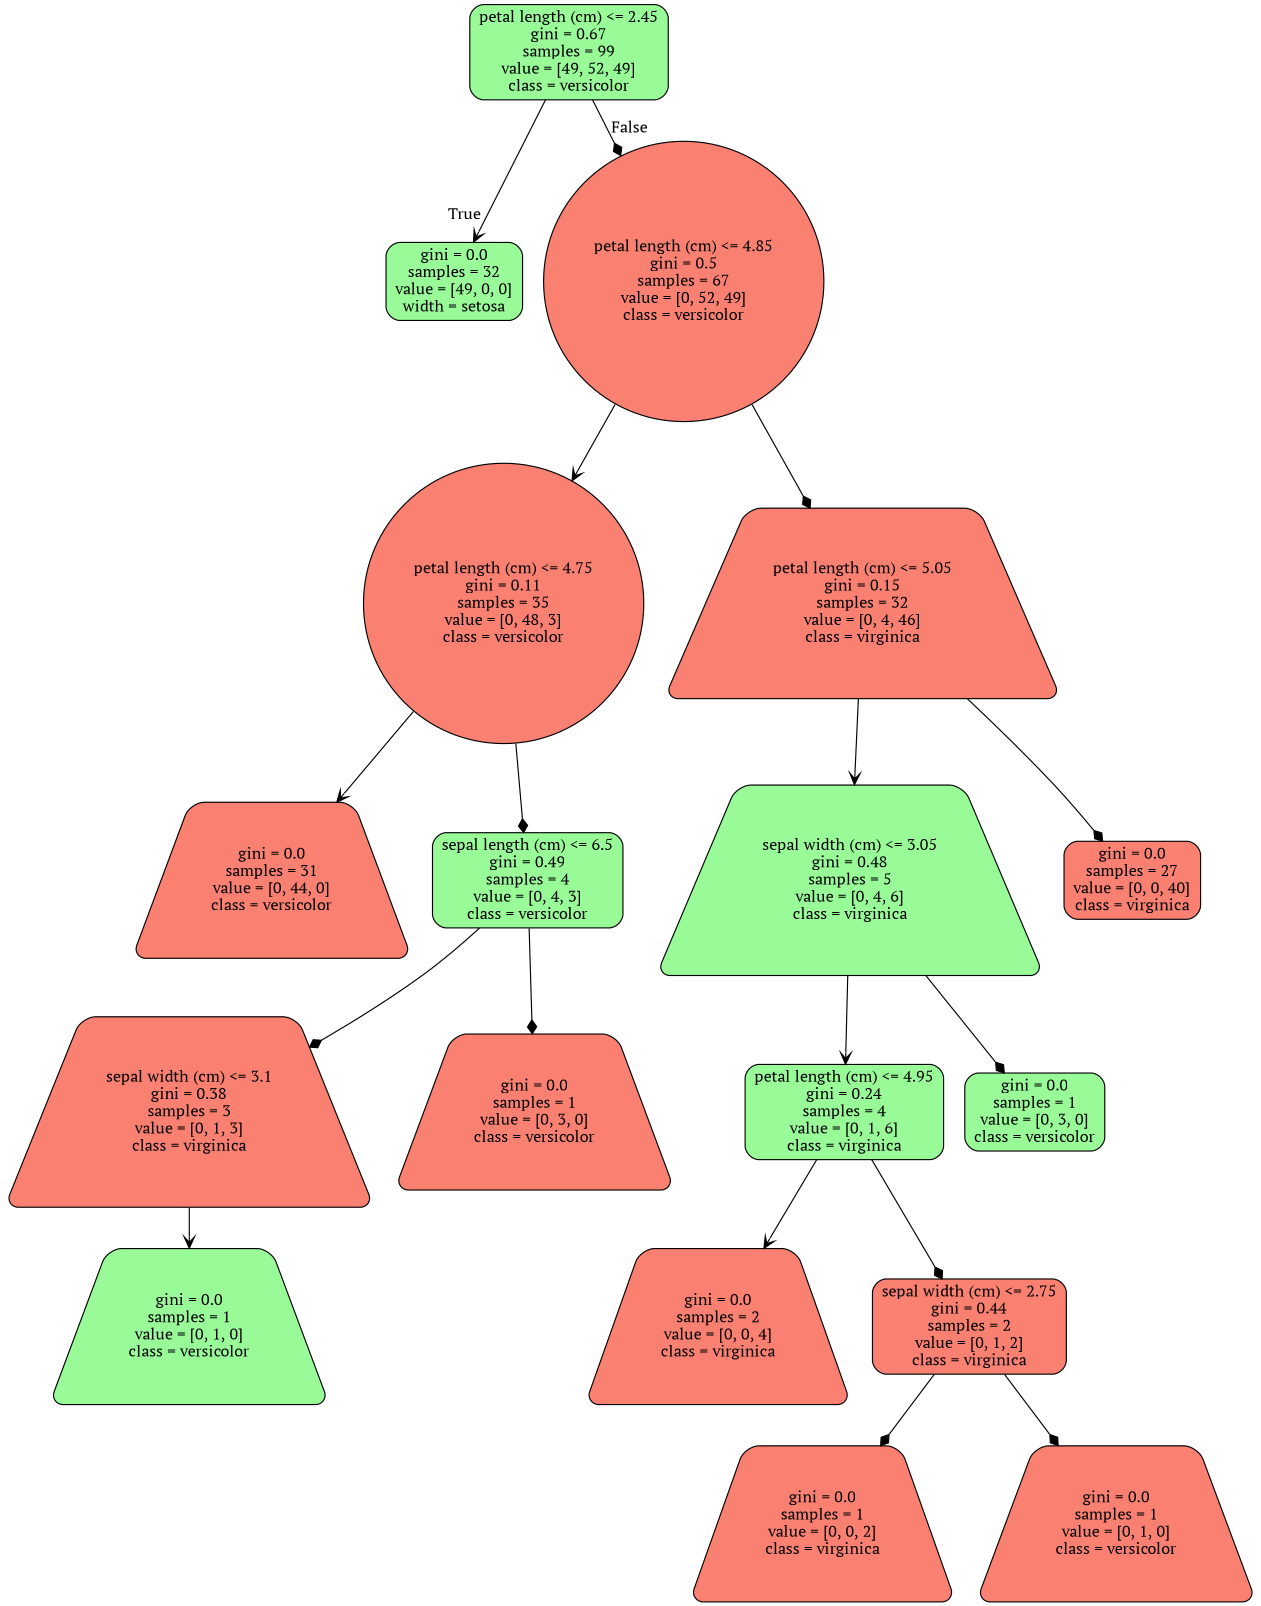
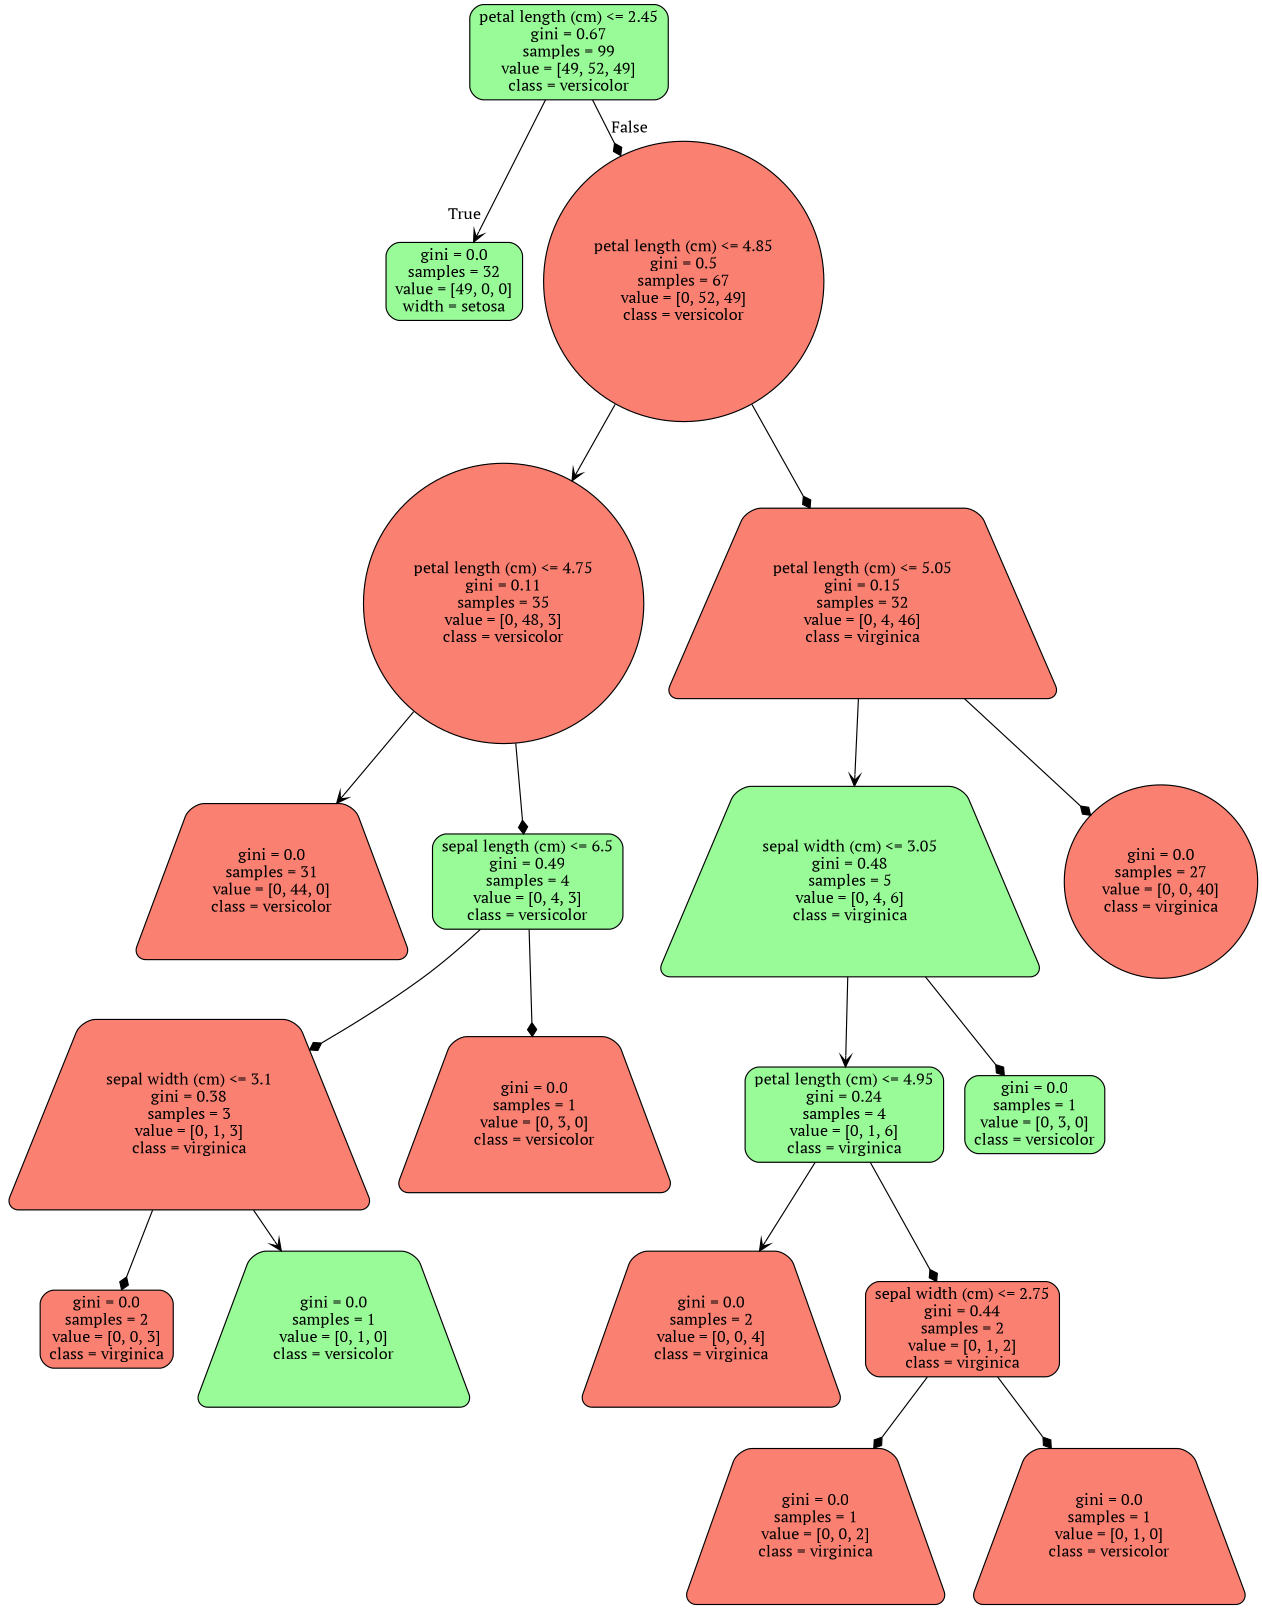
(1132, 880) -> (1161, 882)
none -> (107, 1329)
